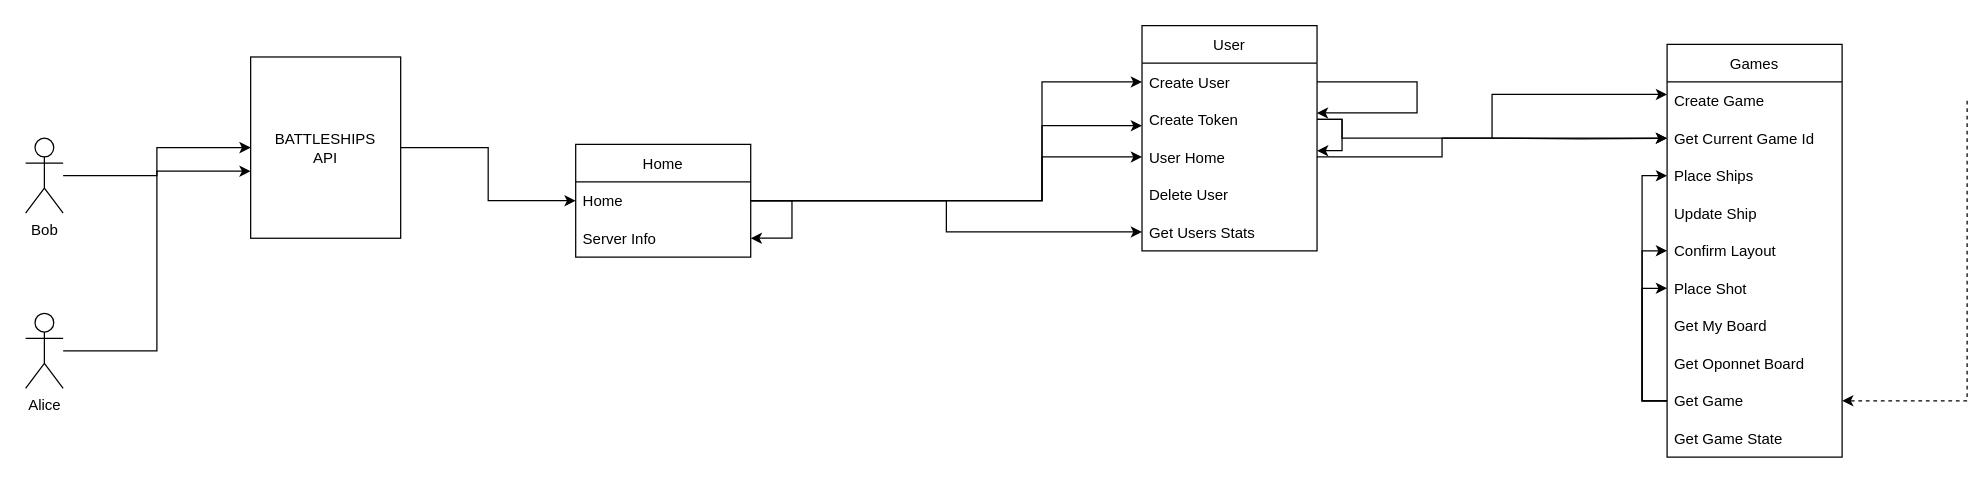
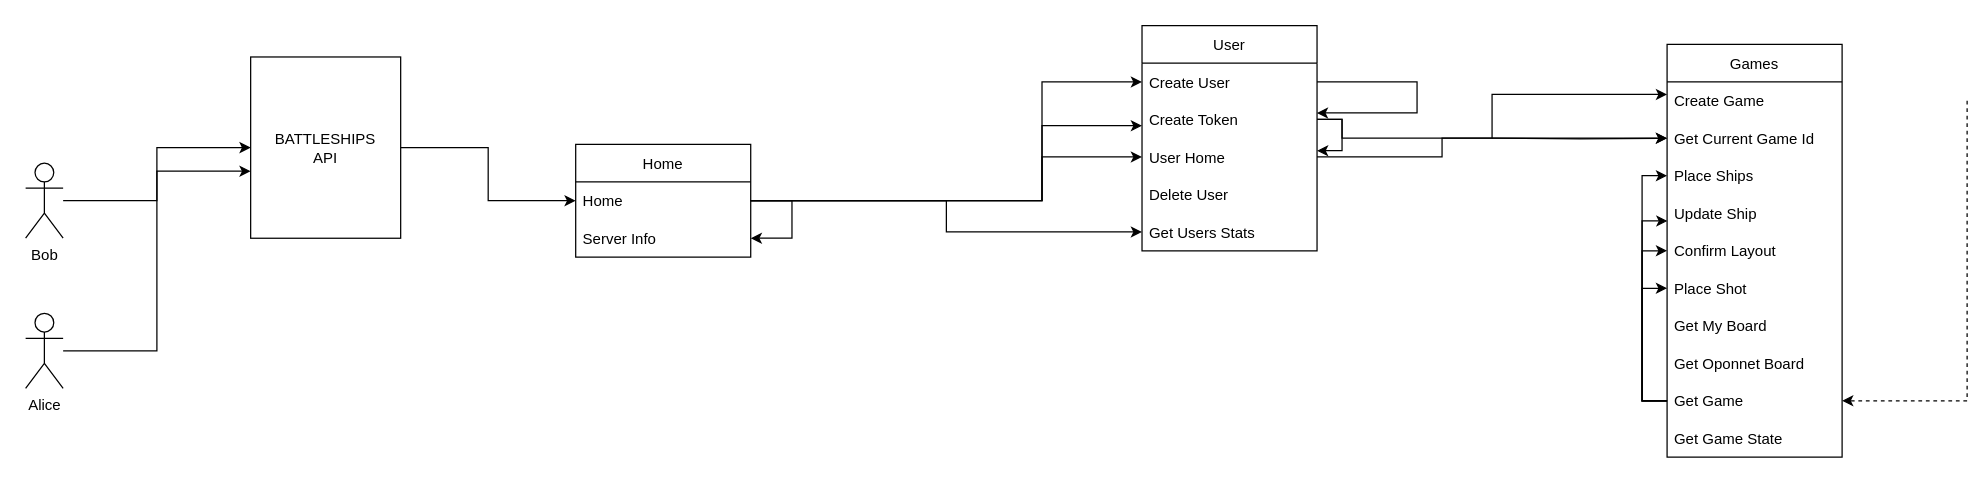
(44, 176) -> (44, 201)
none -> (1651, 221)
